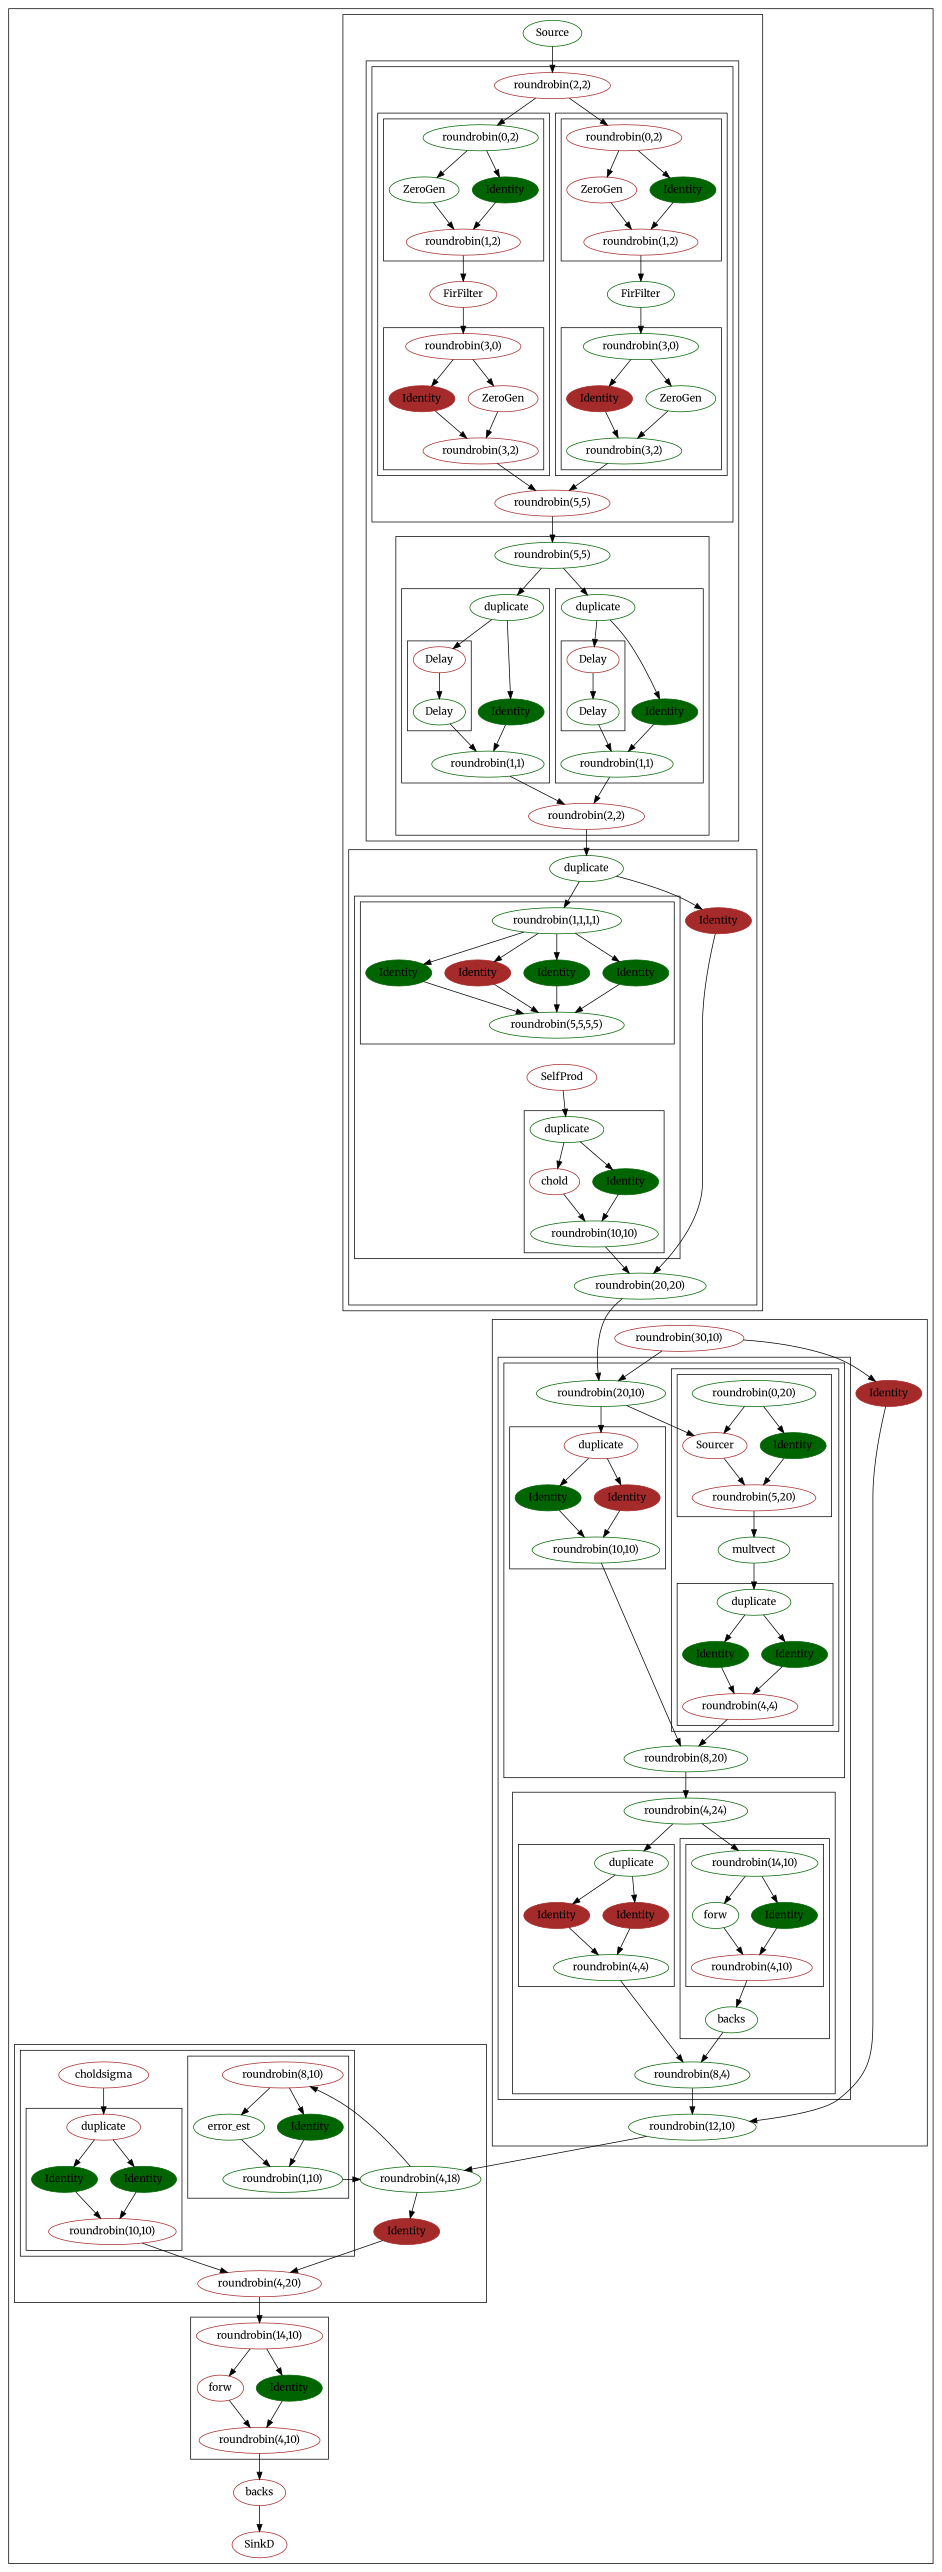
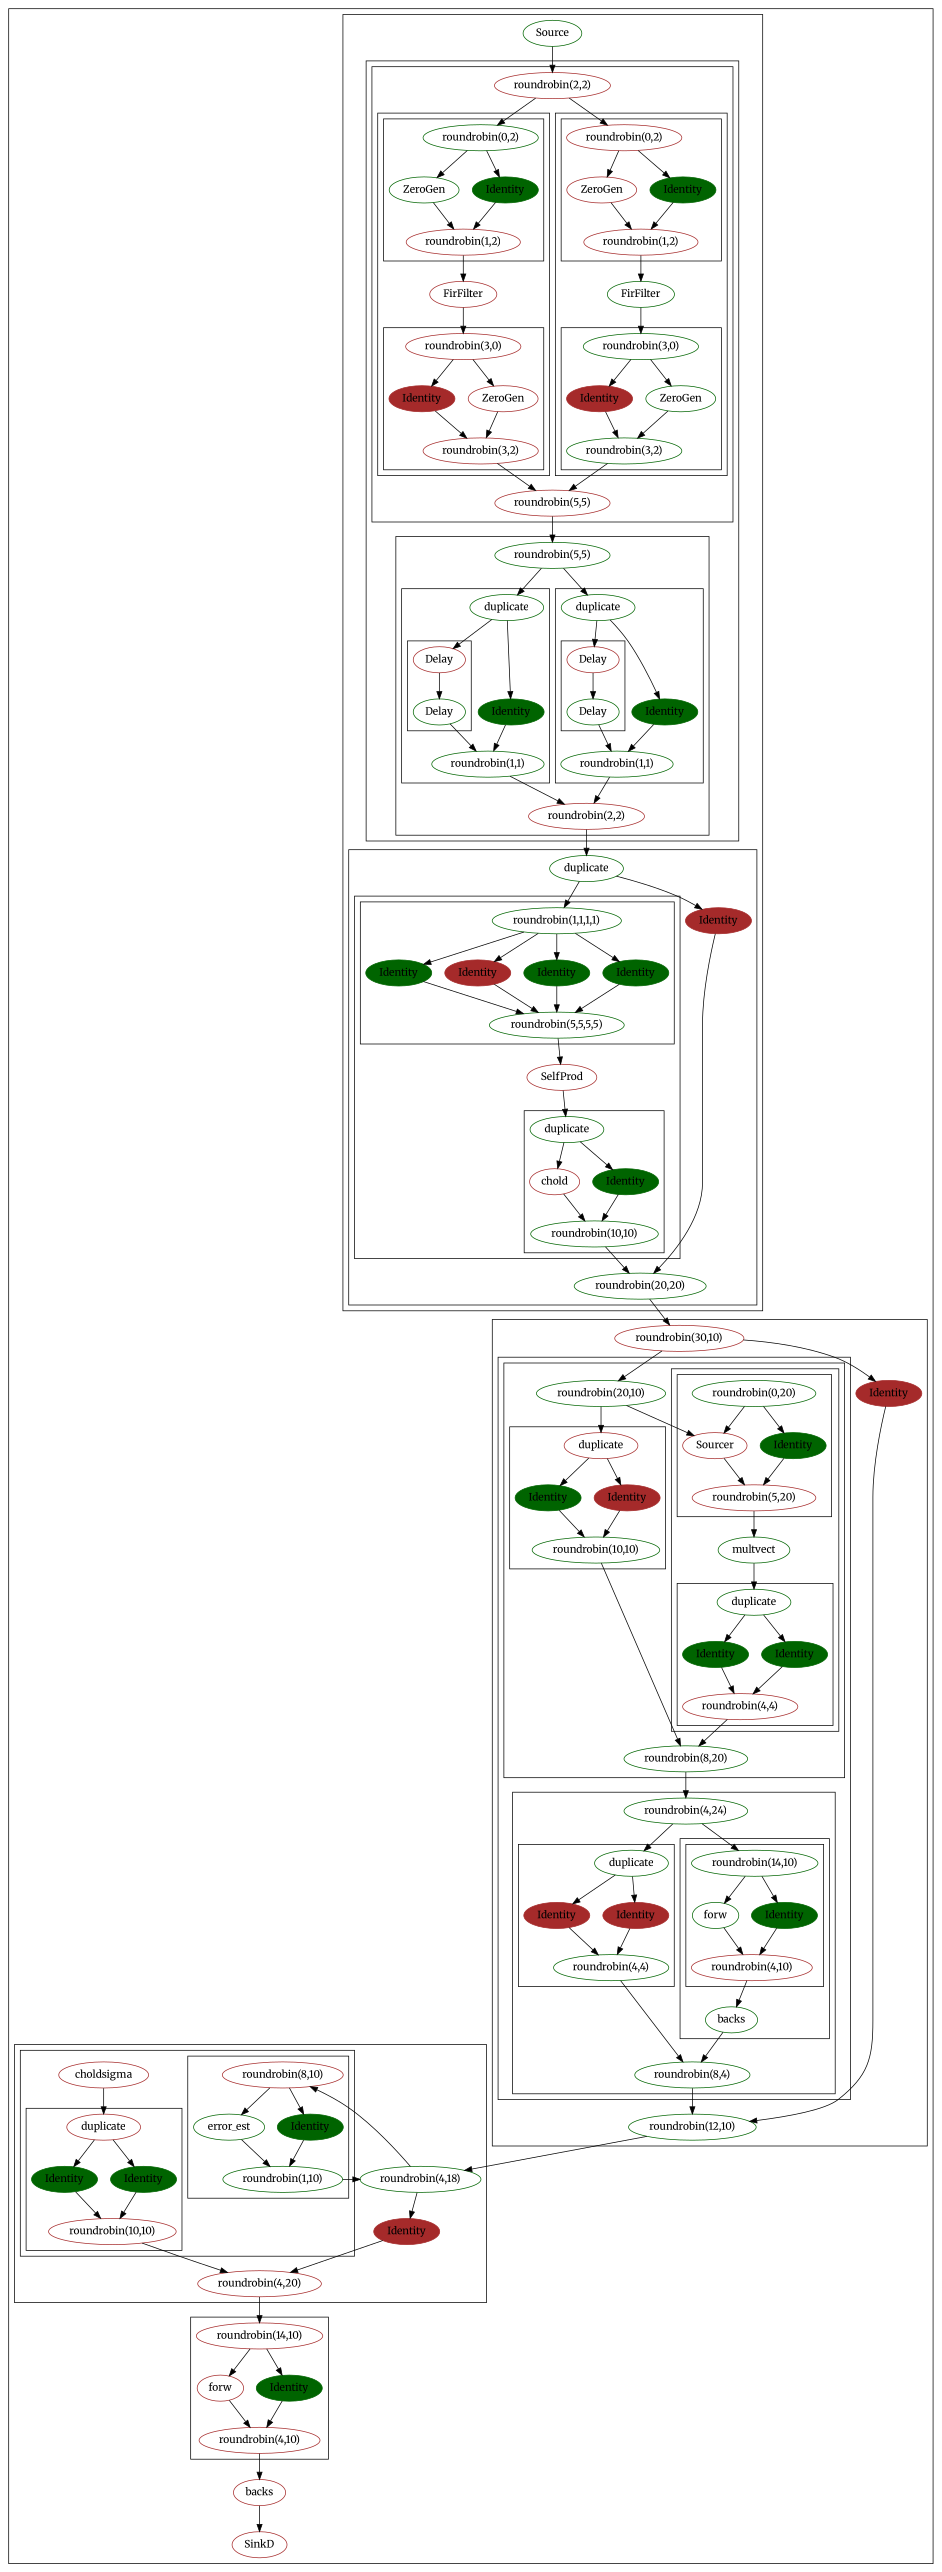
none -> (559, 1049)
(600, 1332) -> (657, 1309)
